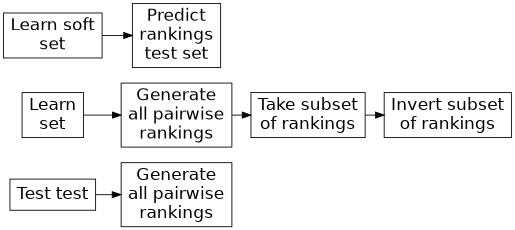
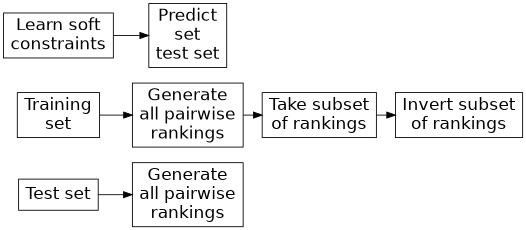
(53, 35) -> (58, 35)
(177, 35) -> (188, 35)
(53, 115) -> (58, 115)
(53, 195) -> (58, 195)
